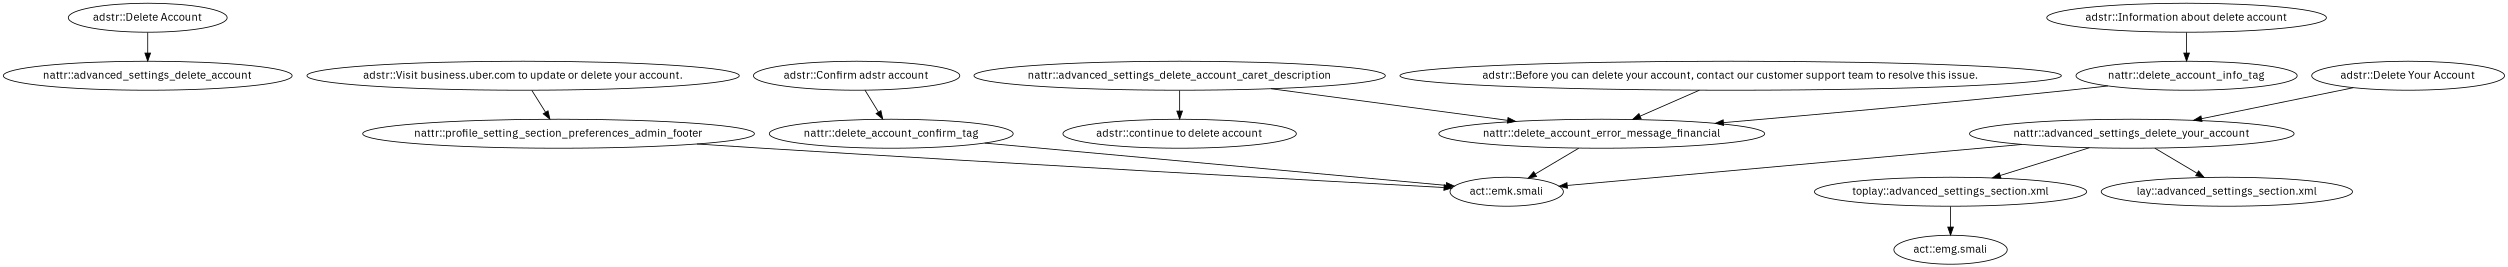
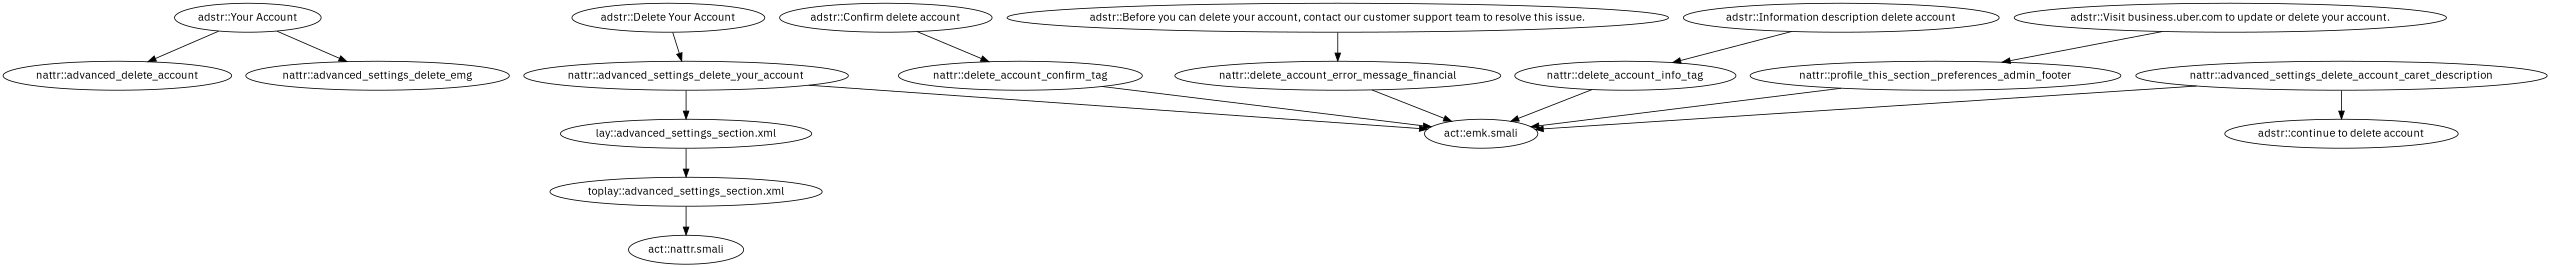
(148, 18) -> (248, 18)
(2187, 18) -> (1841, 18)
none -> (117, 76)
(148, 76) -> (378, 76)
(857, 76) -> (886, 18)
(1389, 105) -> (1870, 107)
(1916, 105) -> (1555, 104)
(559, 134) -> (1936, 76)
(2045, 162) -> (686, 159)
(1951, 250) -> (686, 250)
